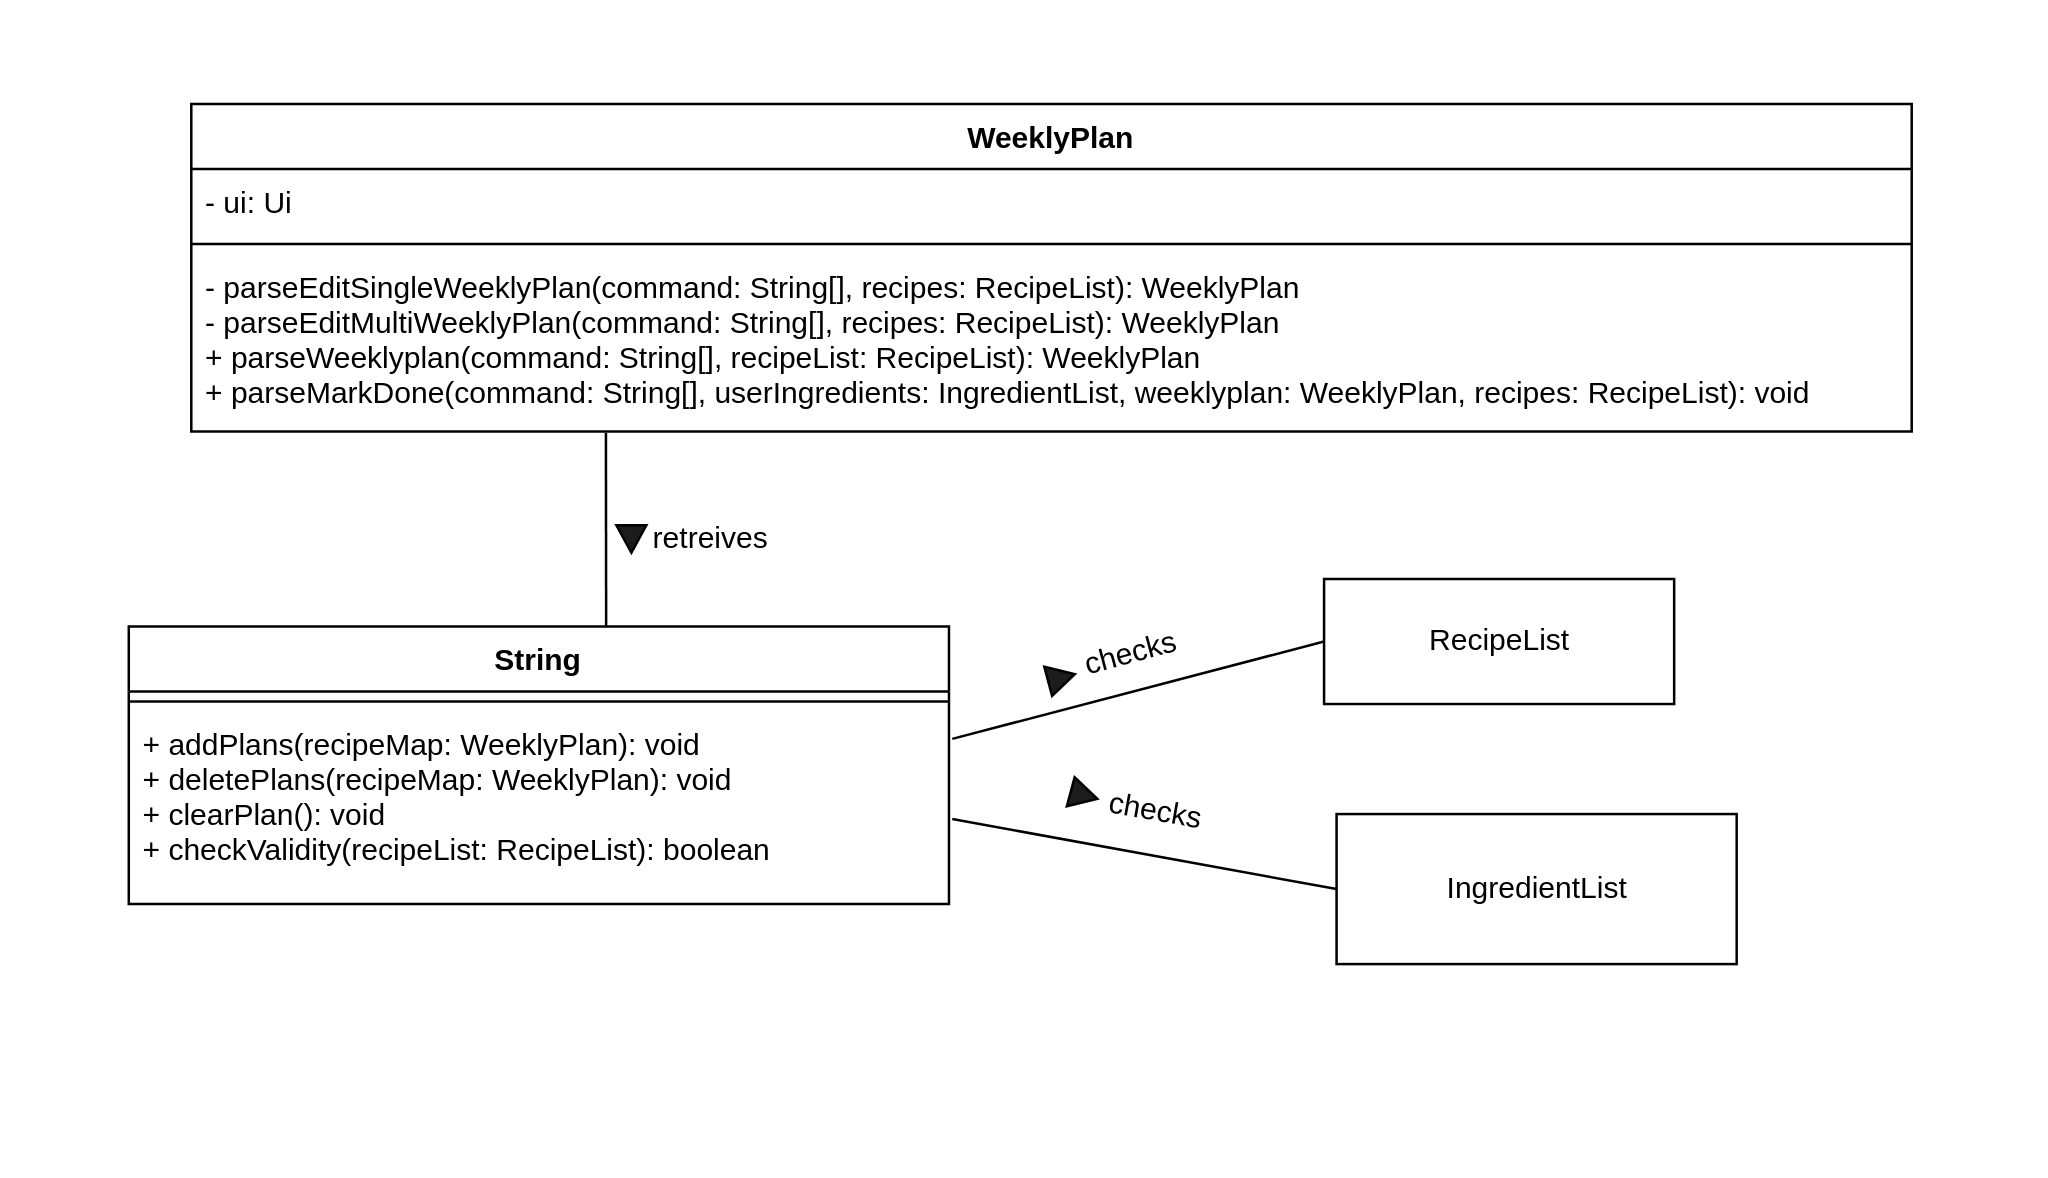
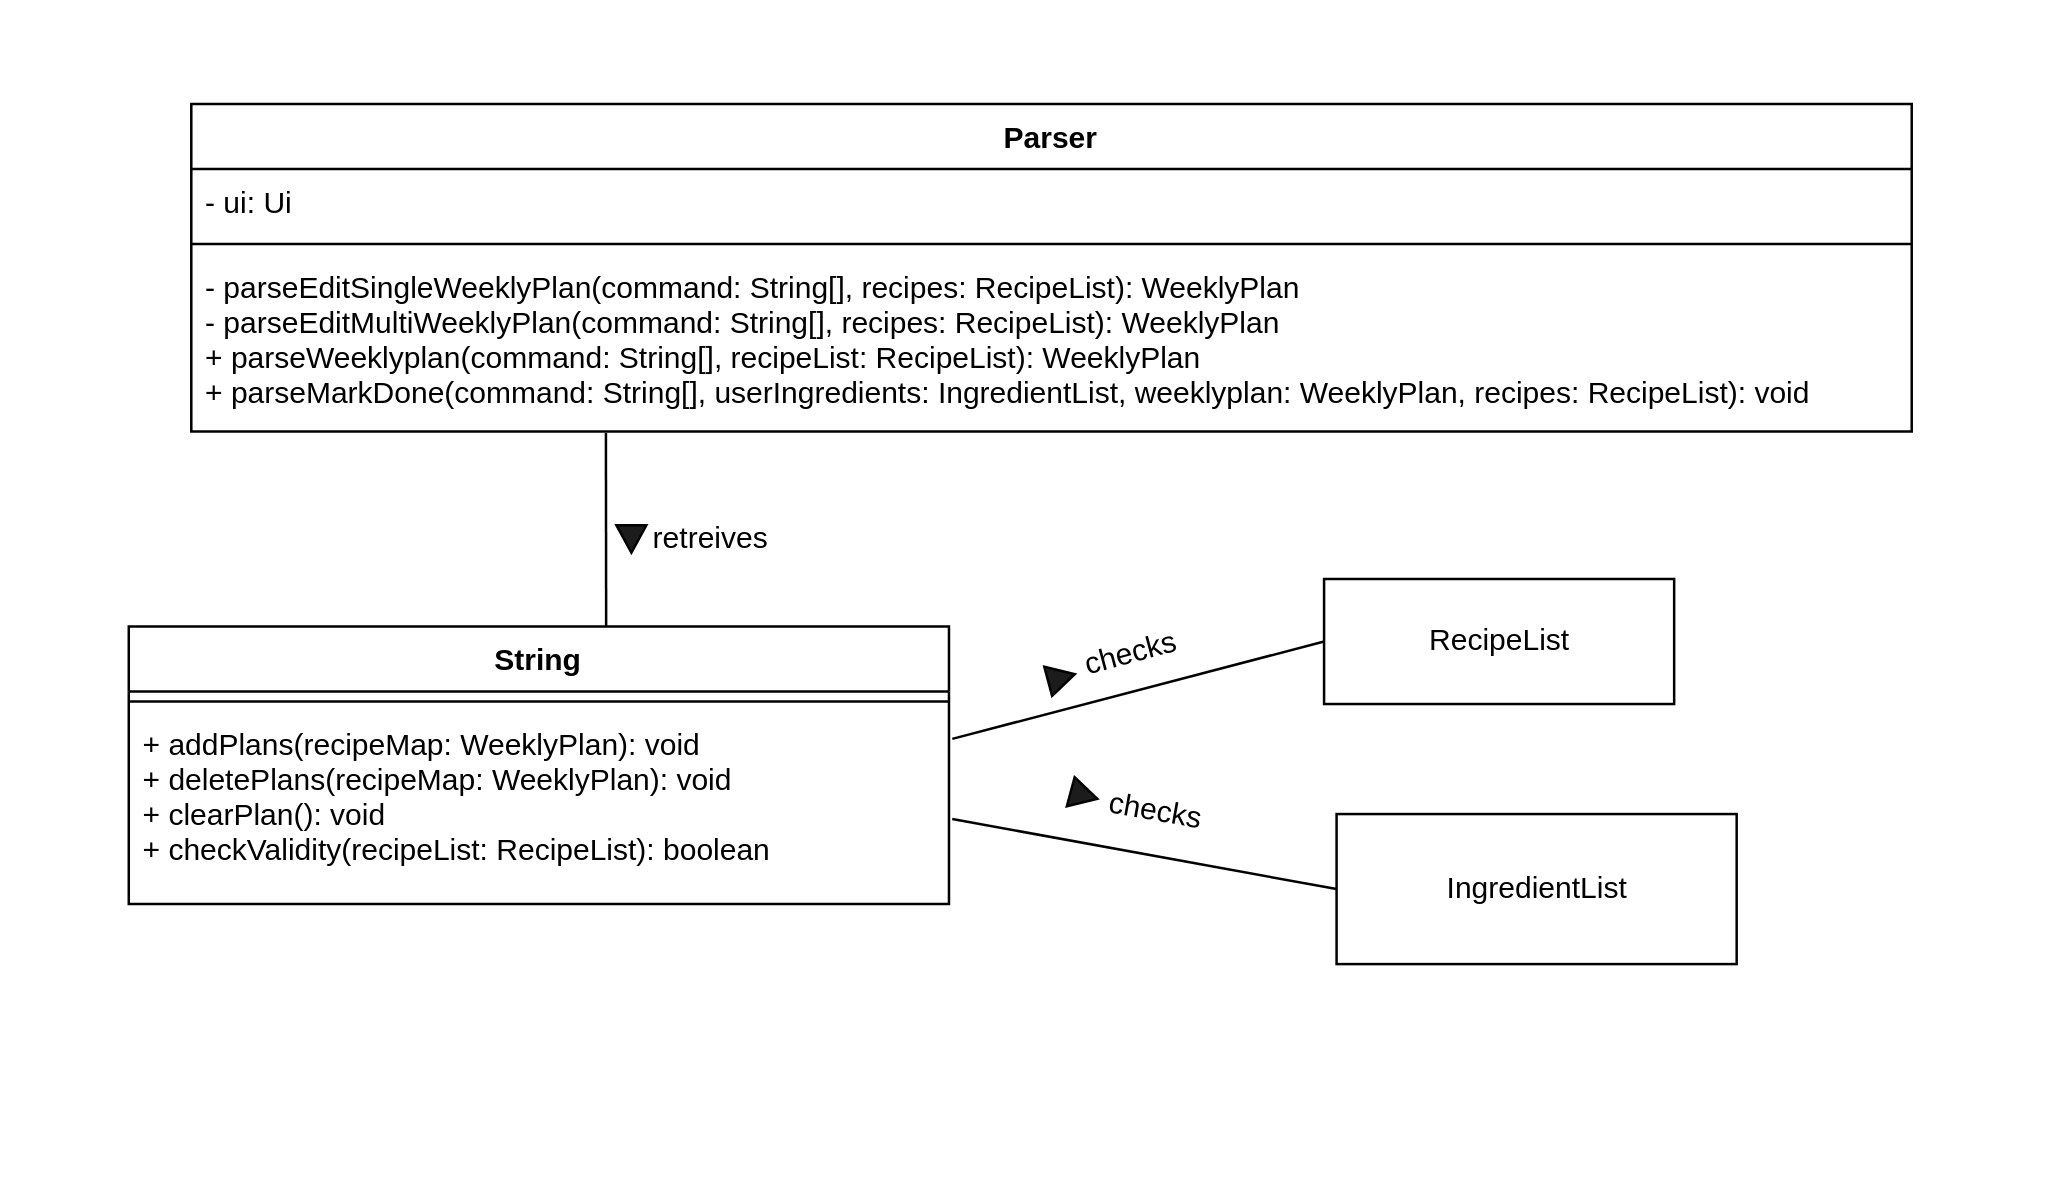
(1050, 138) -> (1050, 138)
